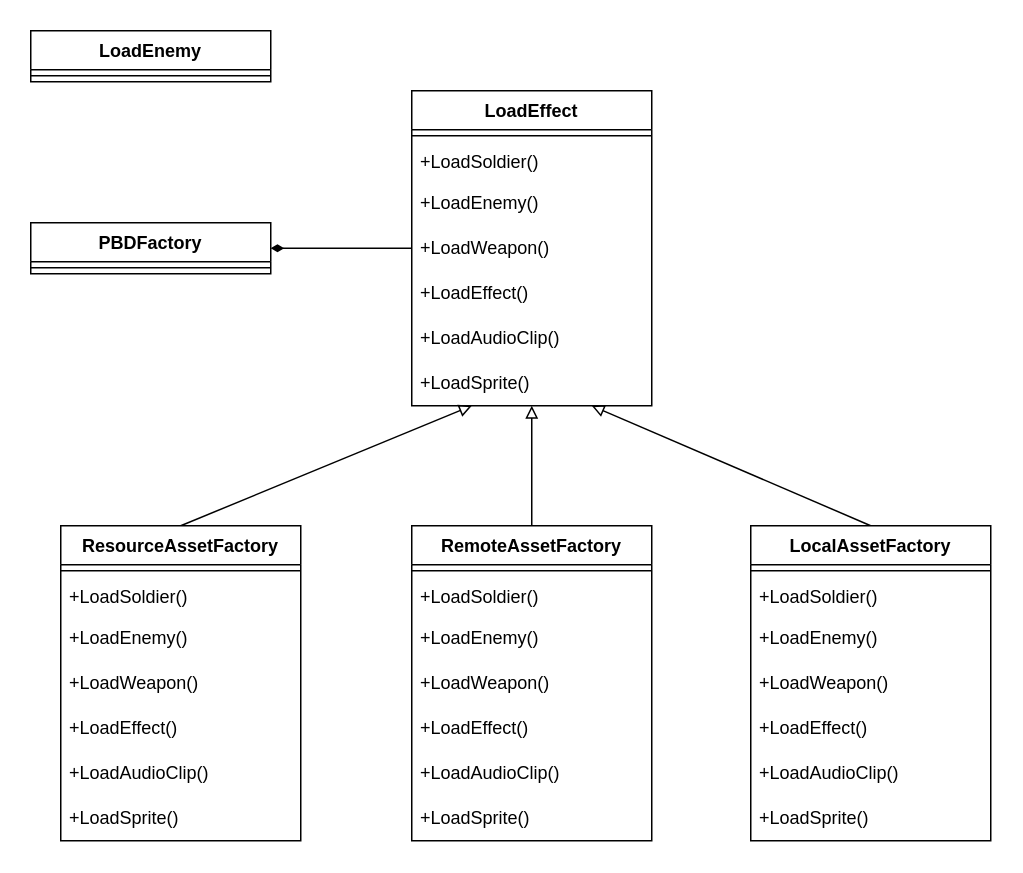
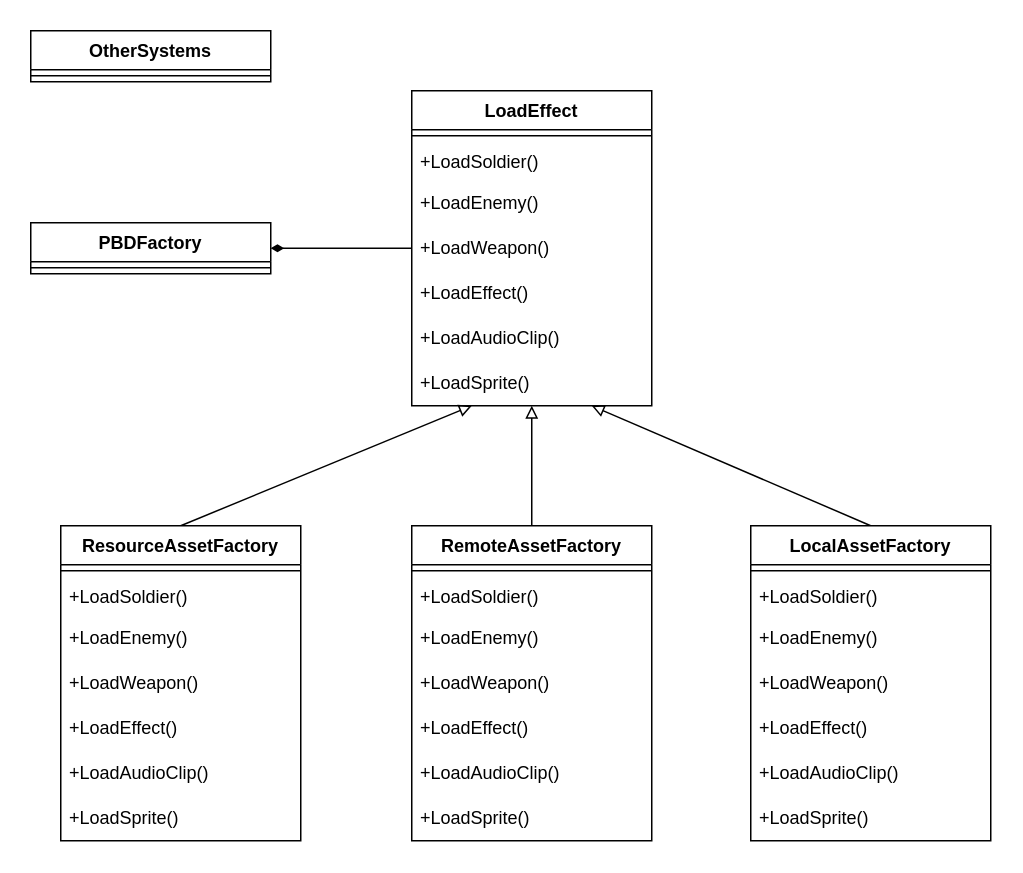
(151, 52) -> (151, 52)
